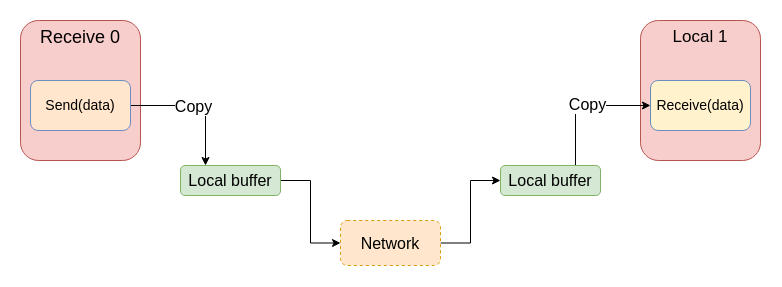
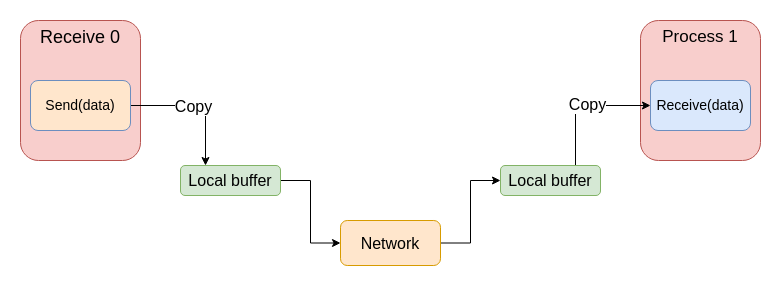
(701, 38) -> (701, 38)
(701, 106) -> (701, 106)
(391, 243) -> (391, 243)
